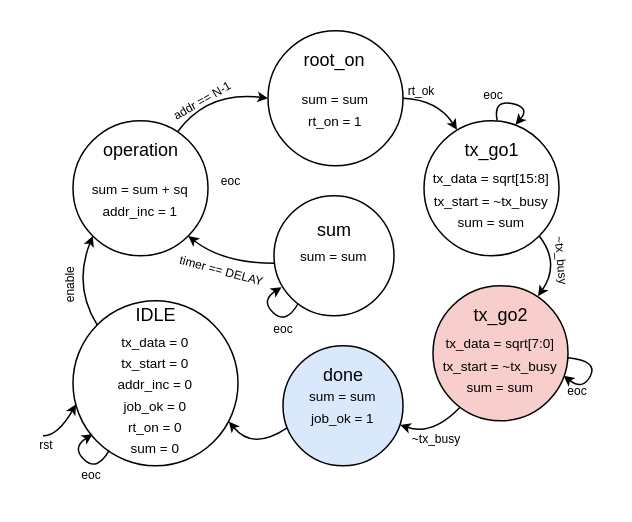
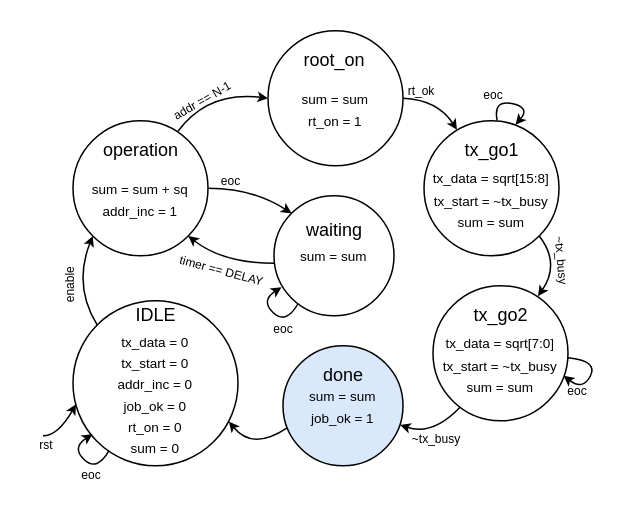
none -> (247, 193)
(335, 230) -> (335, 230)
(500, 353) -> (500, 353)
